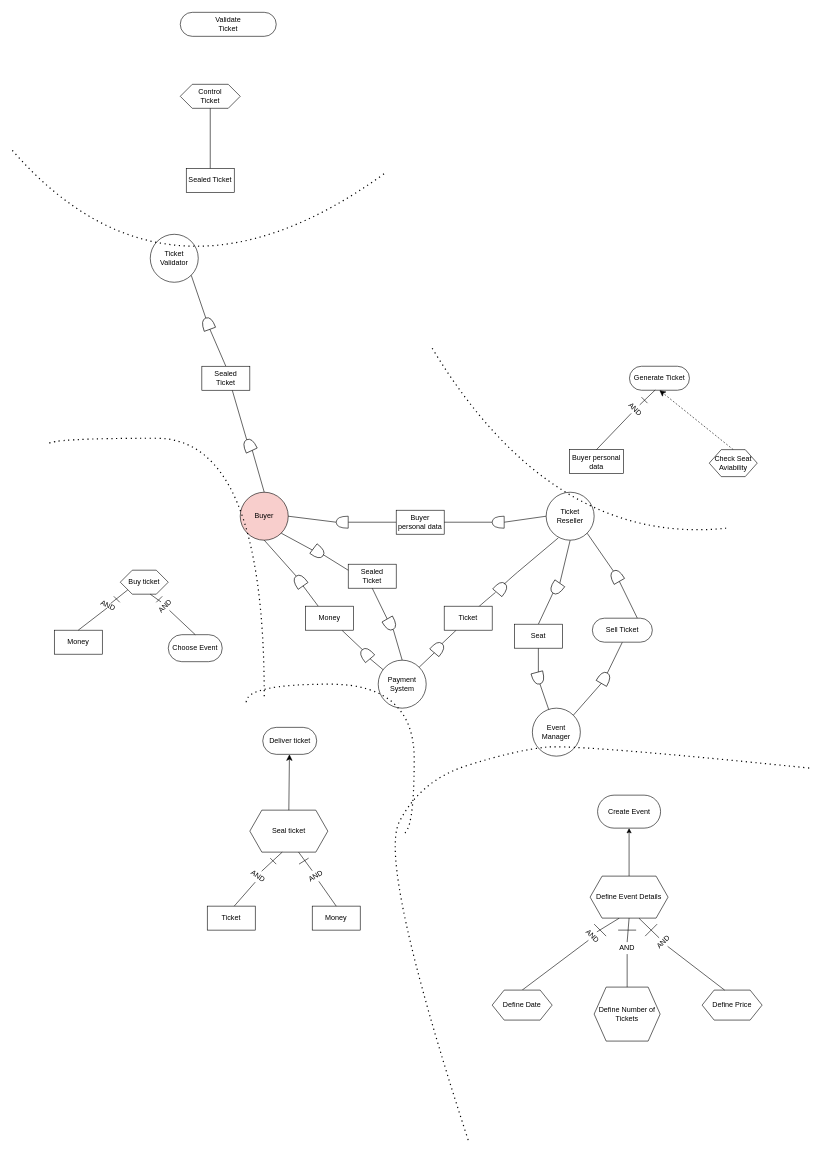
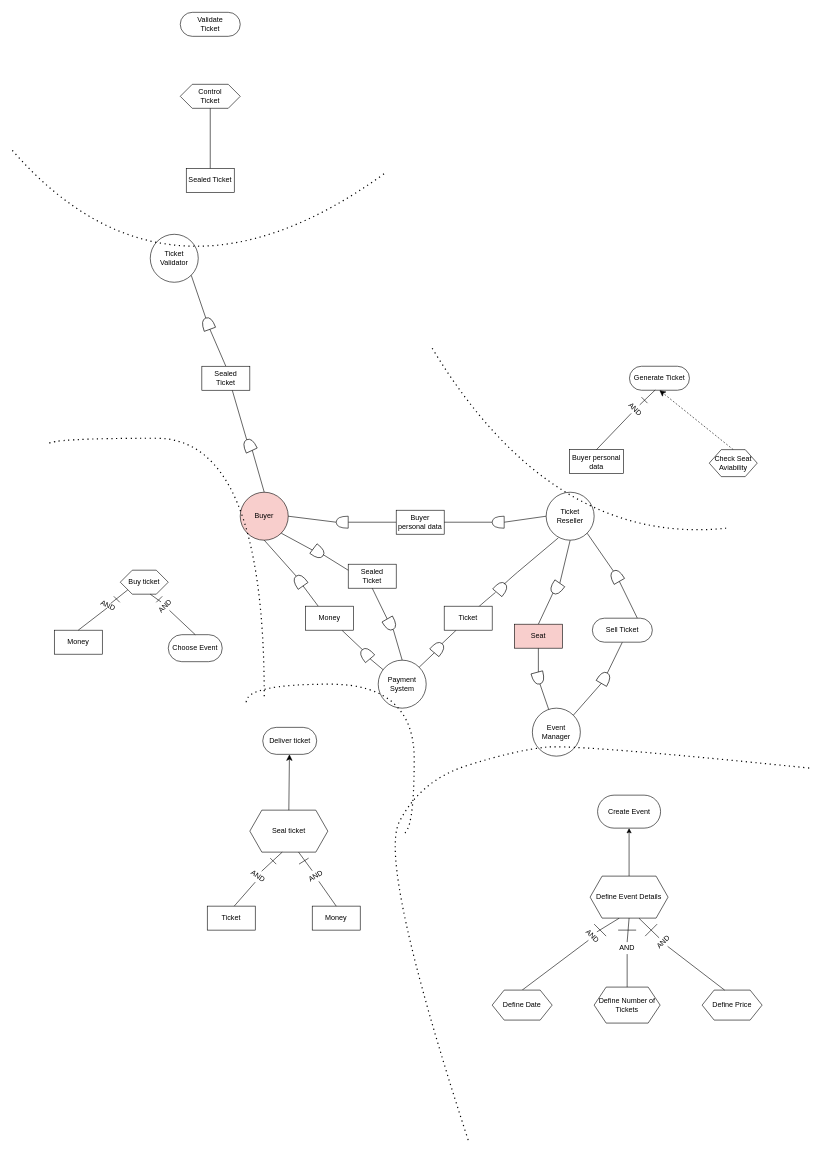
(228, 24) -> (210, 24)
(539, 636) -> (539, 636)
(627, 1014) -> (627, 1005)
